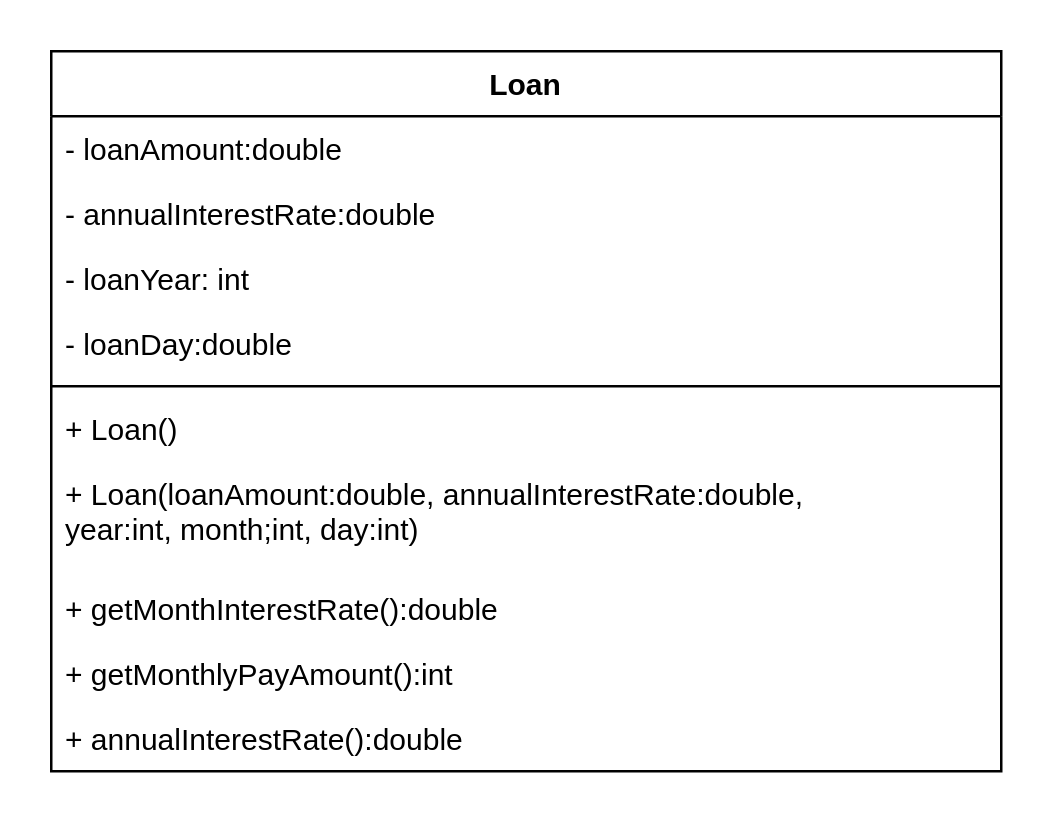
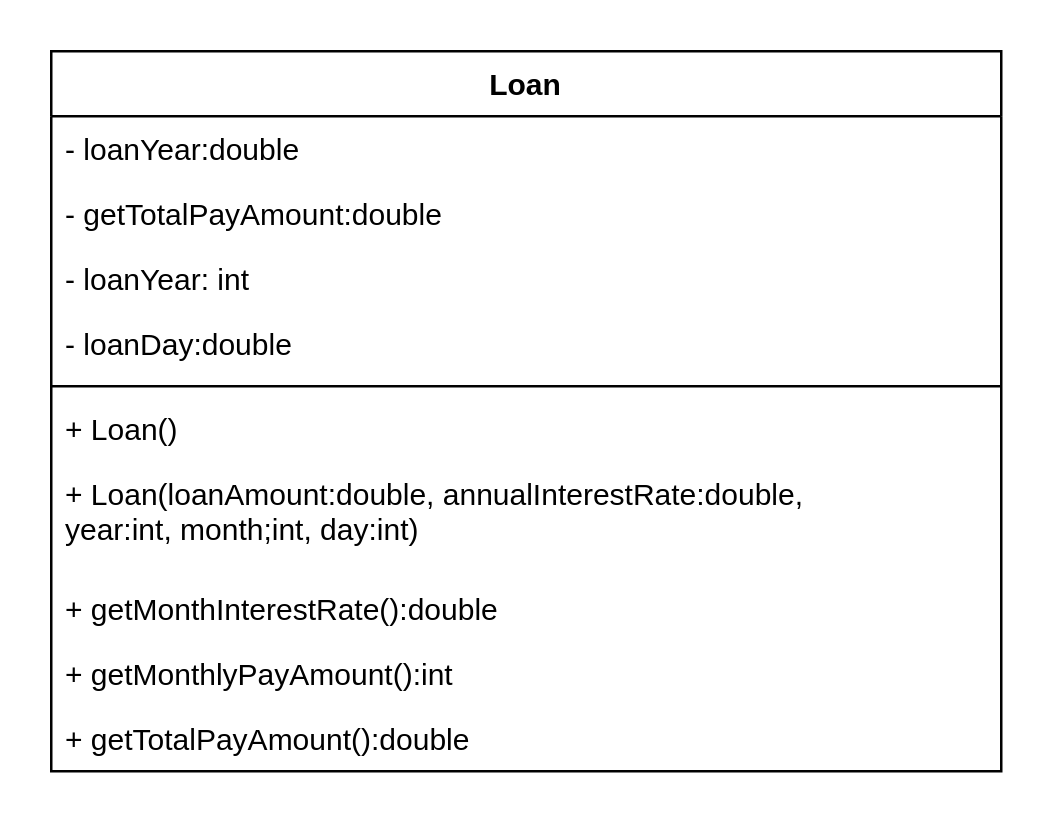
(209, 150) -> (192, 150)
(276, 215) -> (268, 215)
(293, 740) -> (285, 740)
